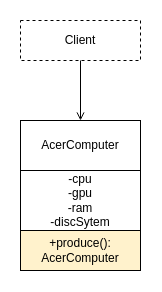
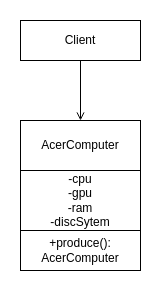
(81, 41) -> (81, 41)
(81, 251) -> (81, 251)
